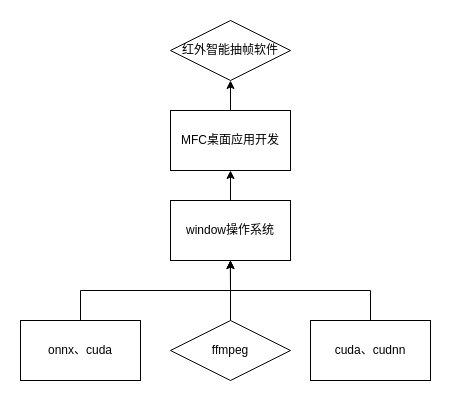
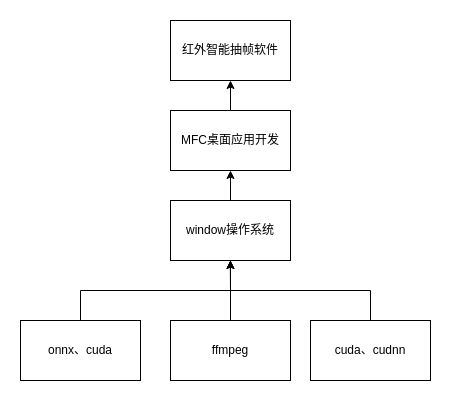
(231, 51) -> (231, 51)
(231, 351) -> (231, 351)
